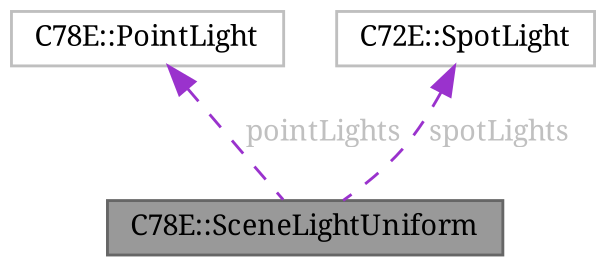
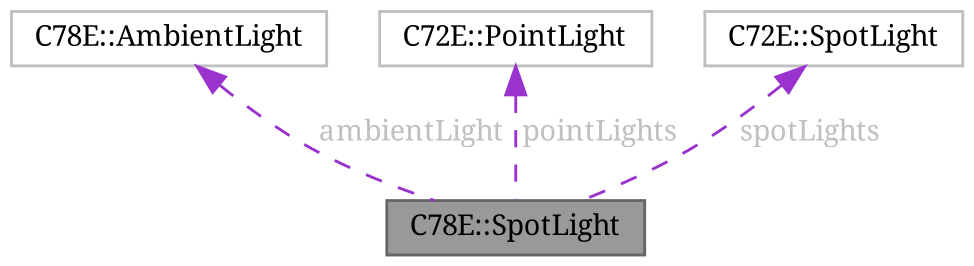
(148, 39) -> (516, 39)
none -> (169, 39)
(305, 228) -> (516, 228)
